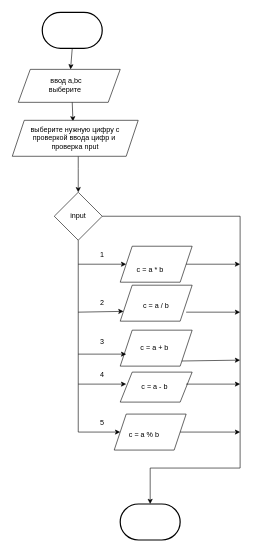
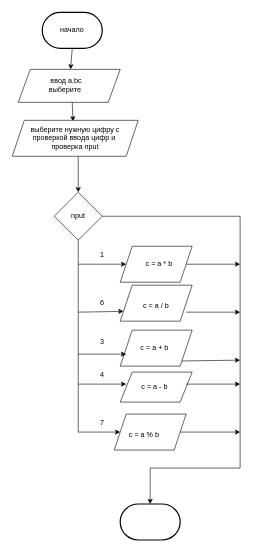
none -> (72, 30)
(78, 216) -> (78, 216)
(150, 270) -> (159, 264)
(102, 303) -> (102, 303)
(102, 423) -> (102, 423)
